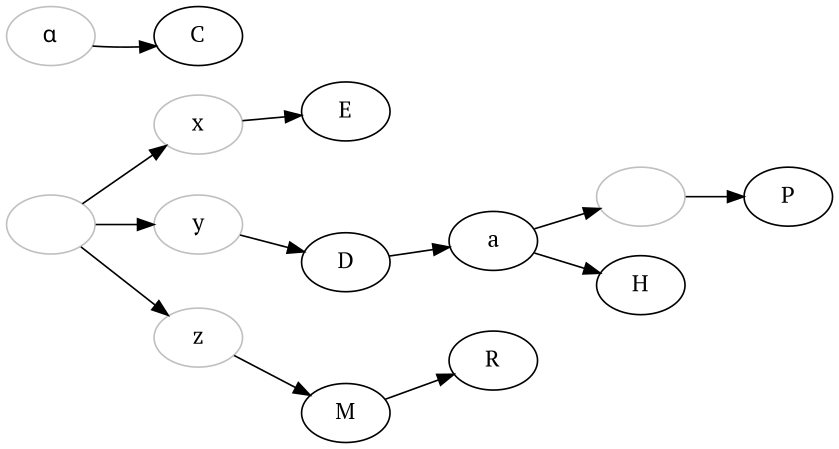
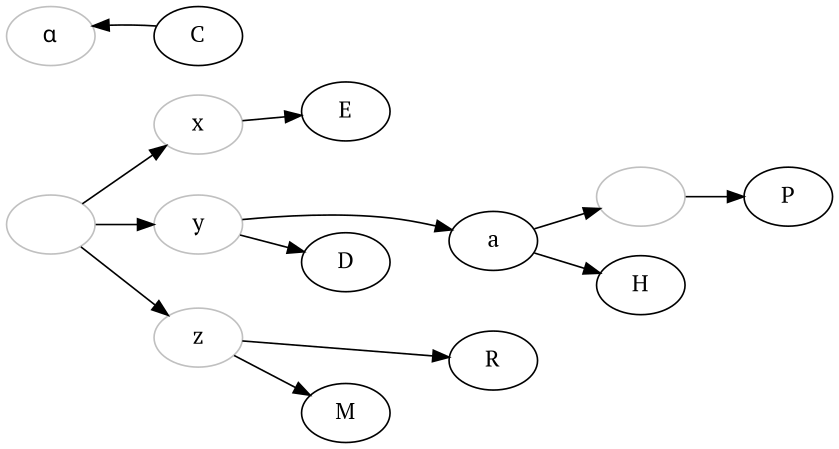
(116, 47) -> (133, 25)
(411, 253) -> (339, 215)
(412, 390) -> (337, 348)
